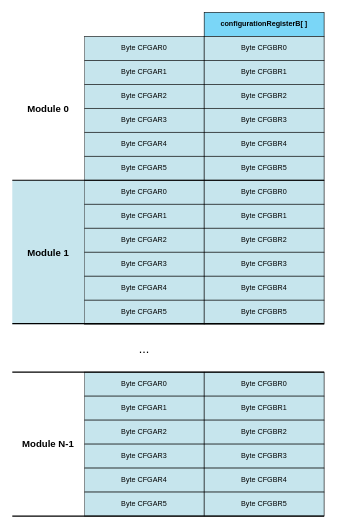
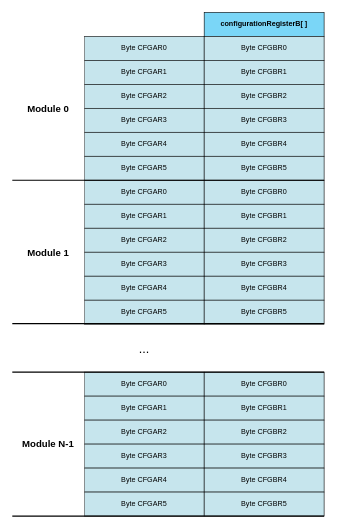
(48, 252) -> (48, 252)
